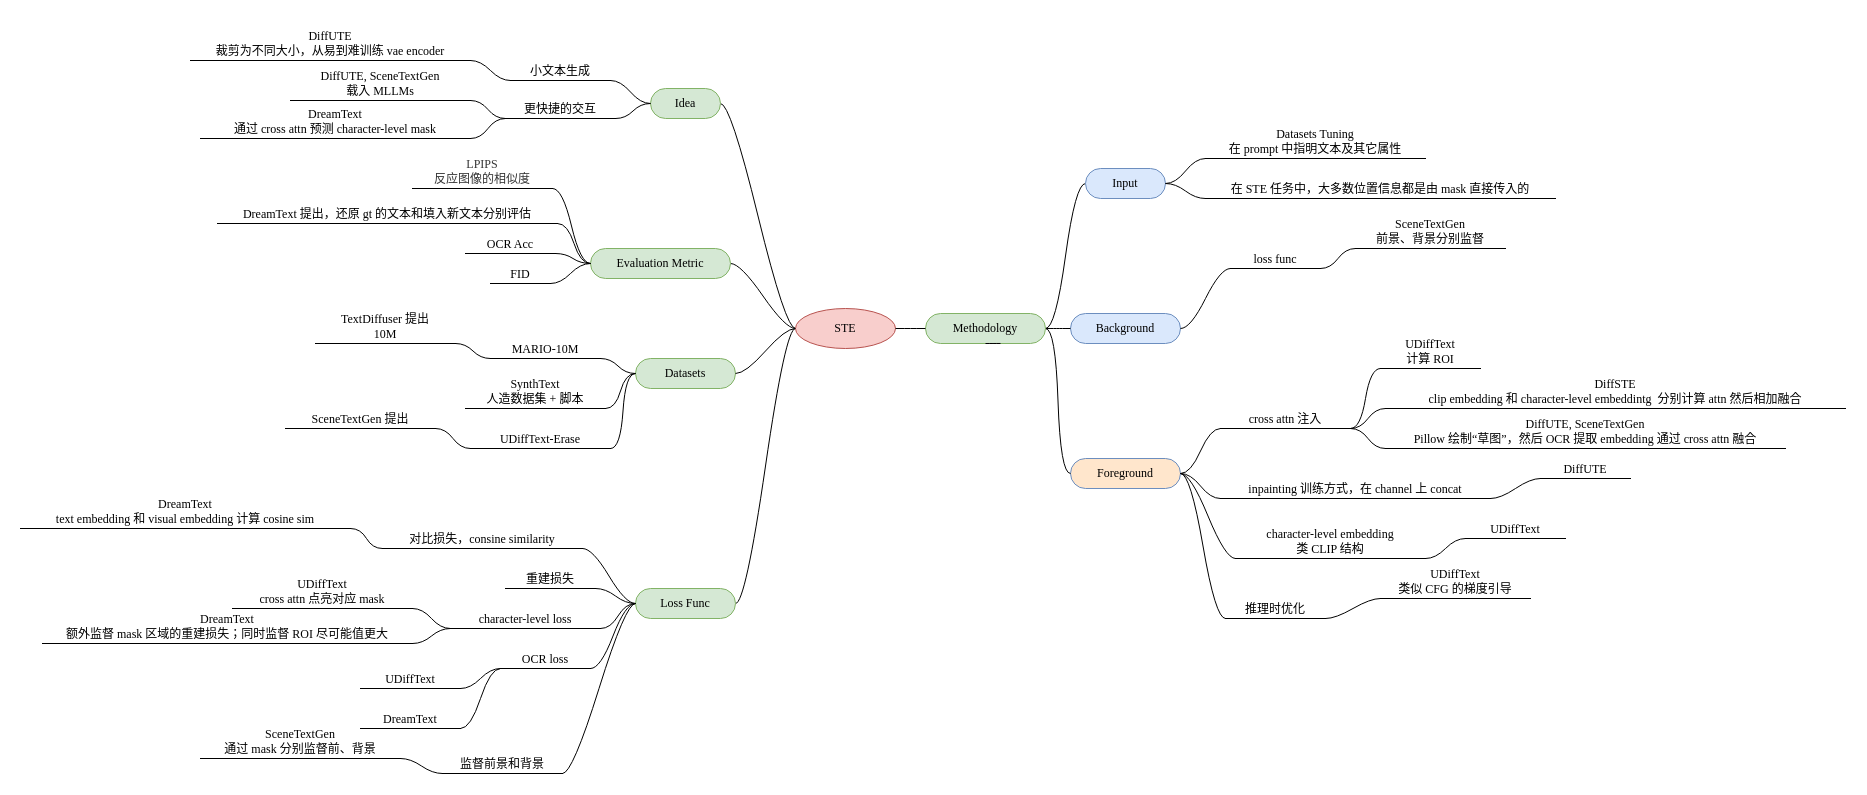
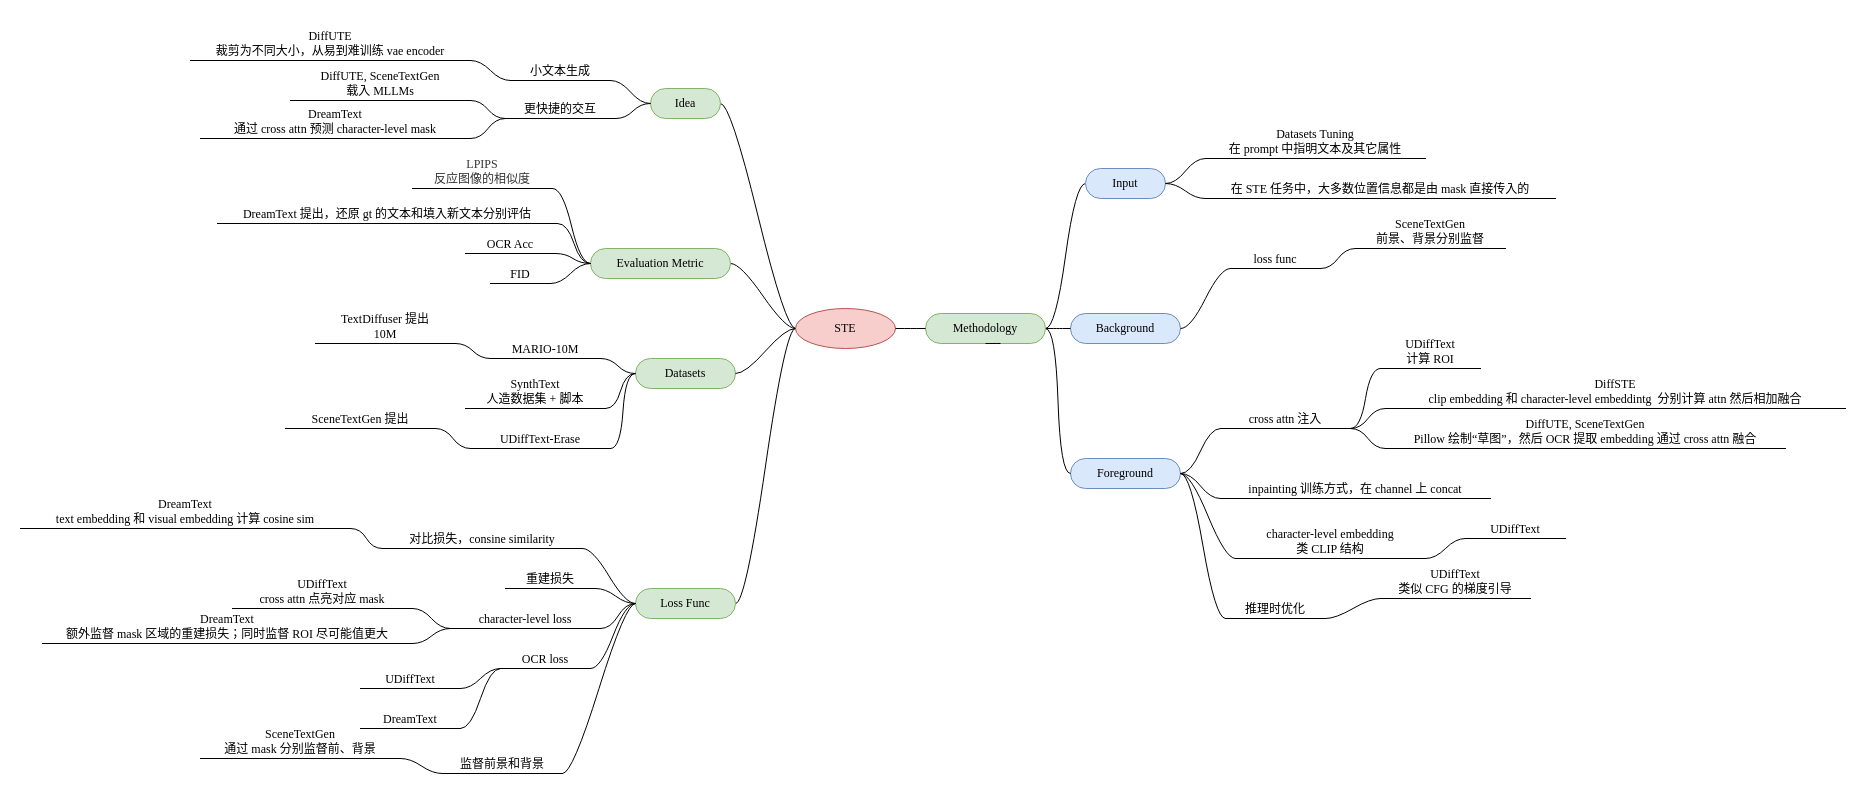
(1586, 464) -> none
(1126, 474) -> (1126, 474)
(1516, 489) -> none
